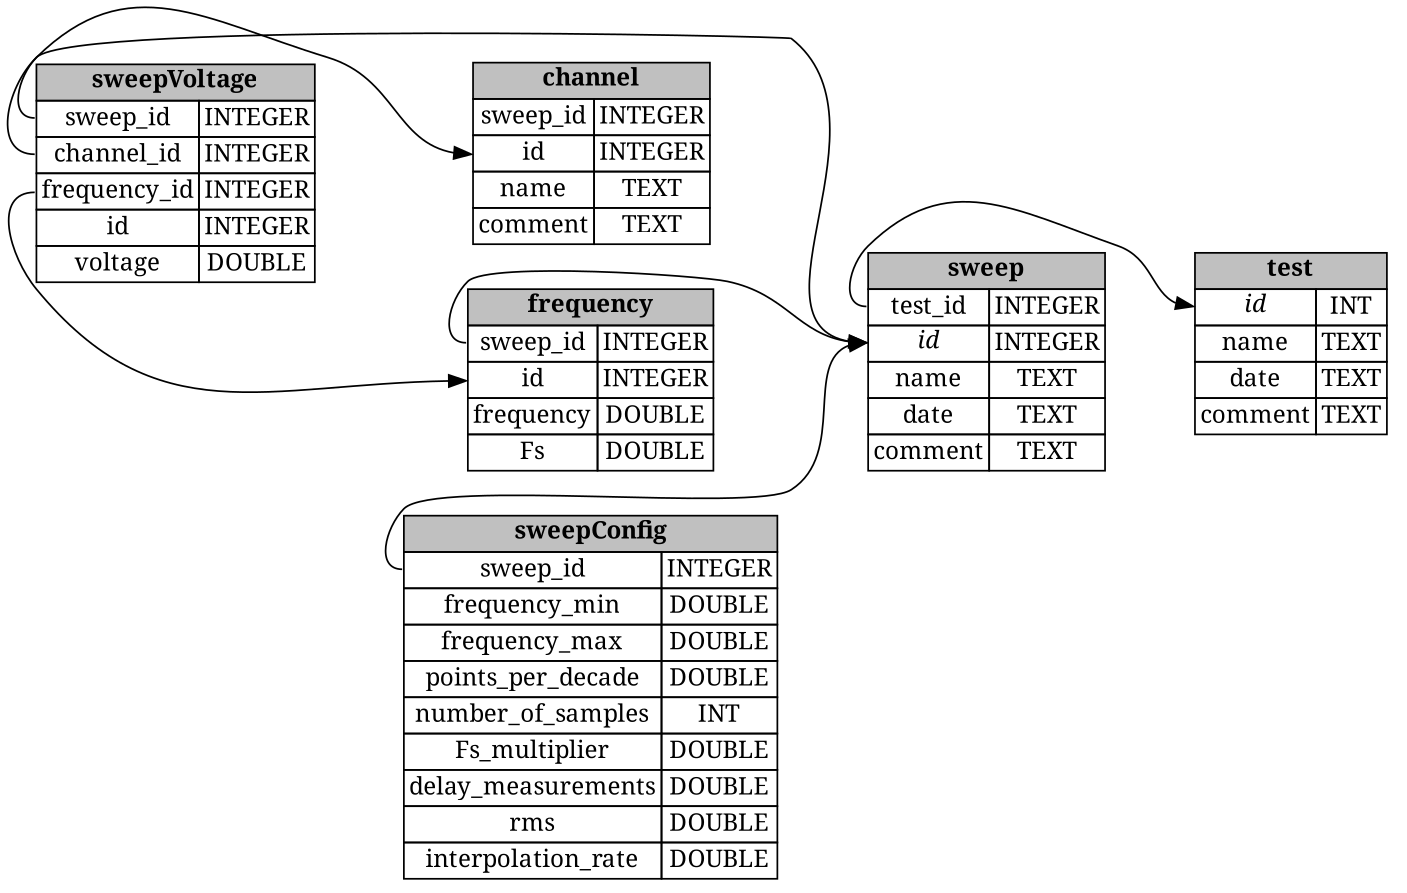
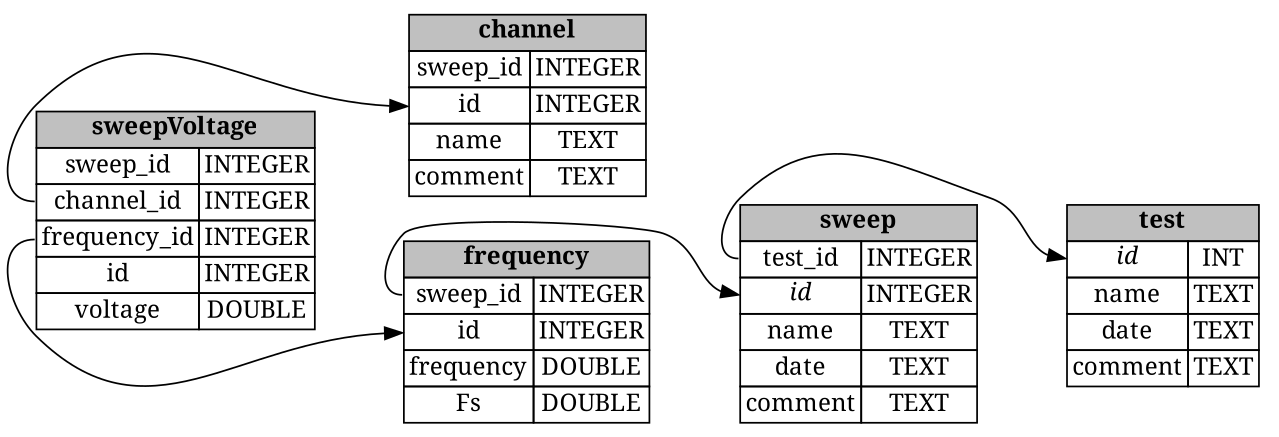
(543, 34) -> none
(591, 697) -> none
